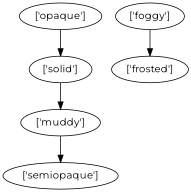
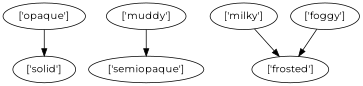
none -> (244, 16)
(61, 92) -> none
